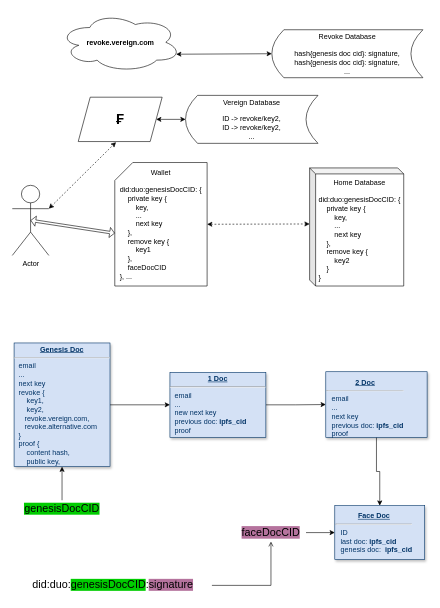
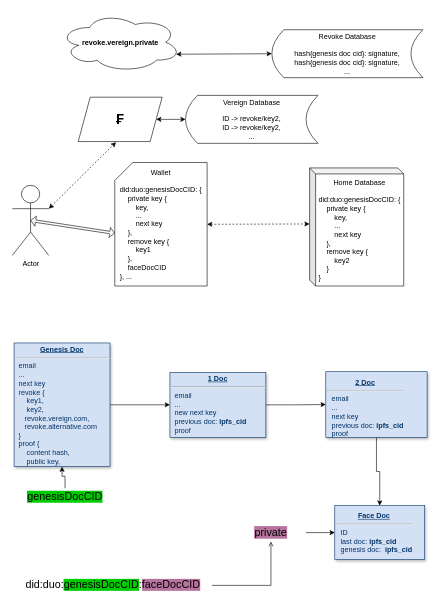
(121, 42) -> (121, 42)
(62, 509) -> (65, 497)
(271, 533) -> (271, 533)
(113, 585) -> (113, 585)
